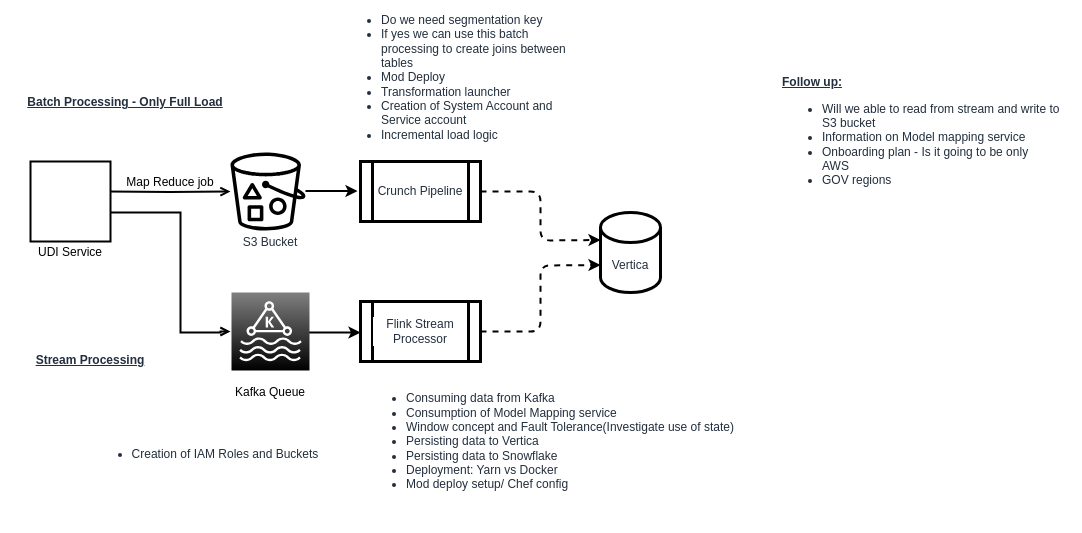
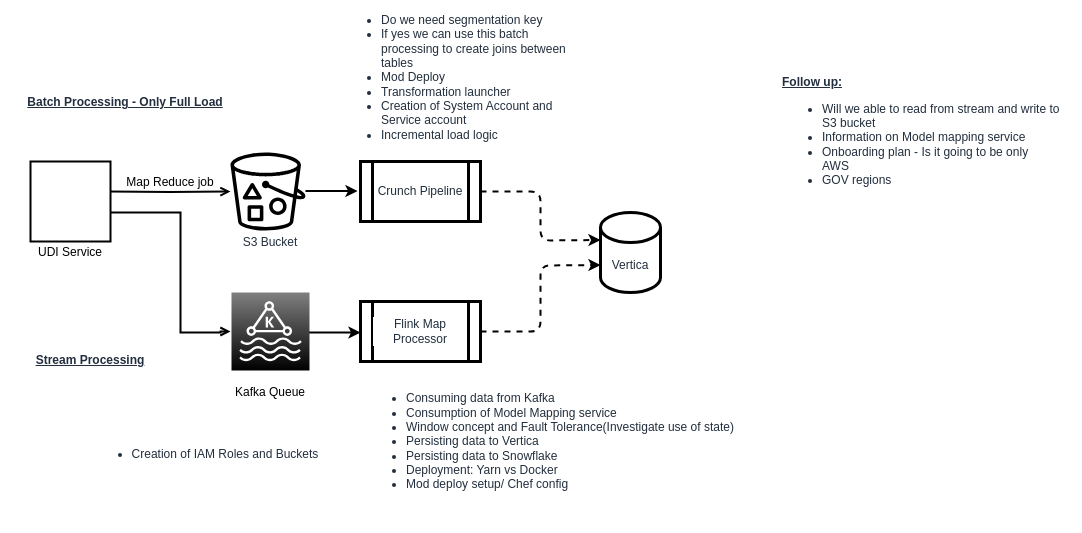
(421, 332) -> (421, 332)
